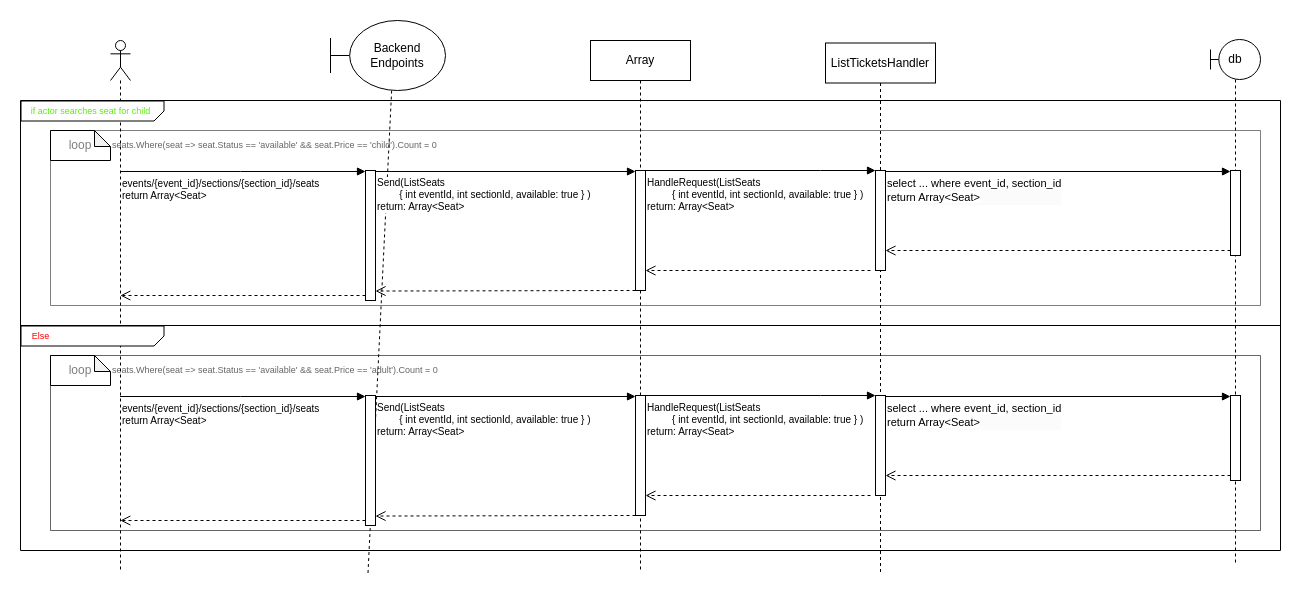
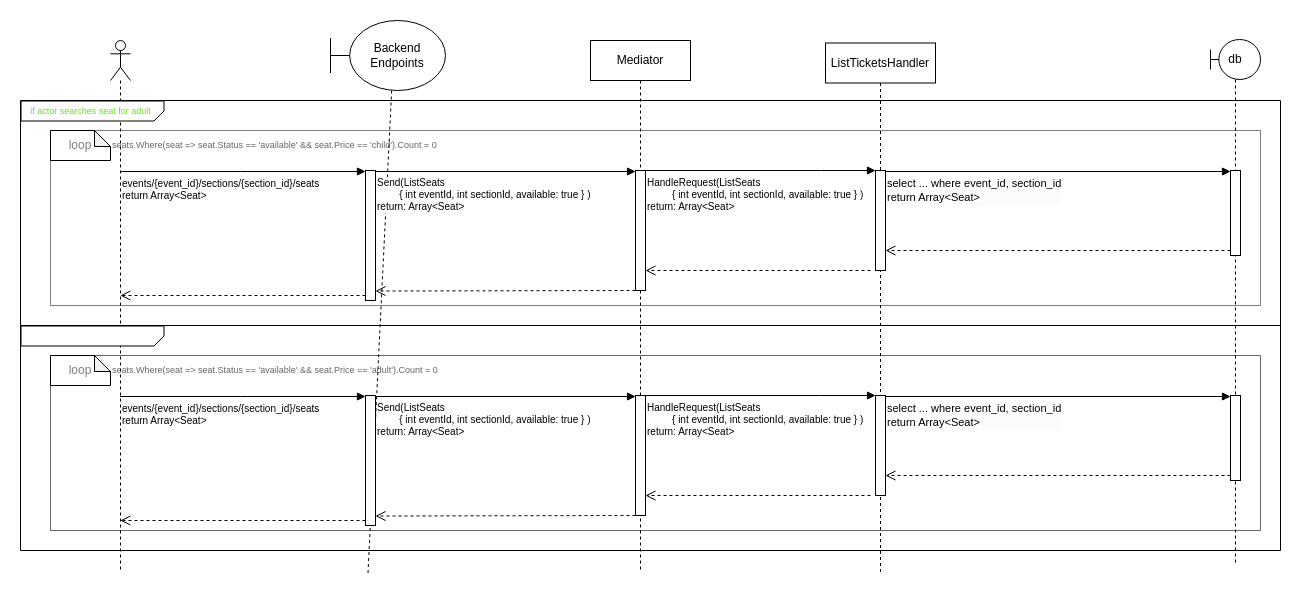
(641, 61) -> (641, 61)
(91, 112) -> (91, 112)
(41, 336) -> none
